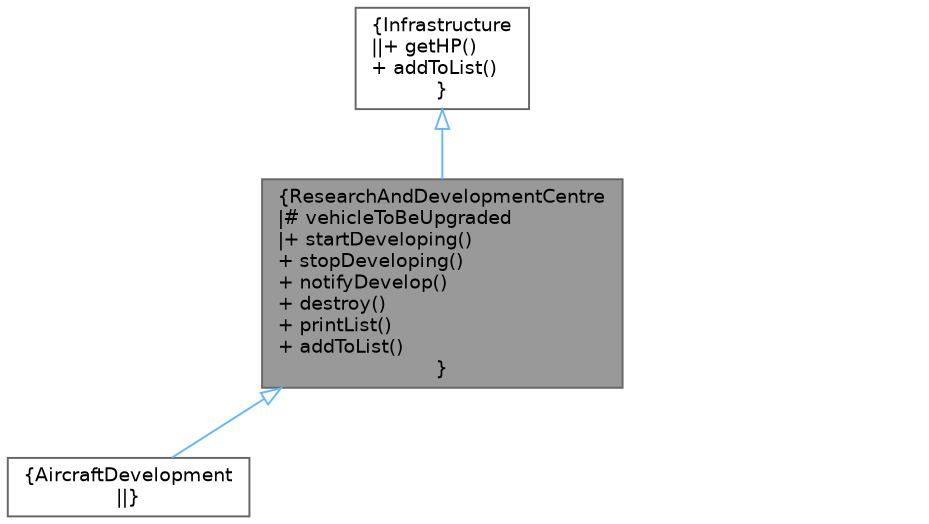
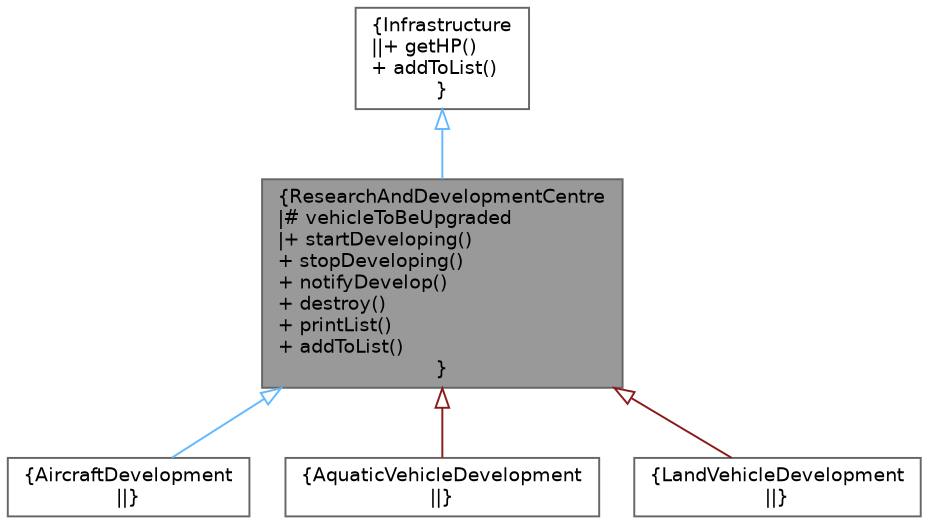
none -> (442, 487)
none -> (777, 487)
